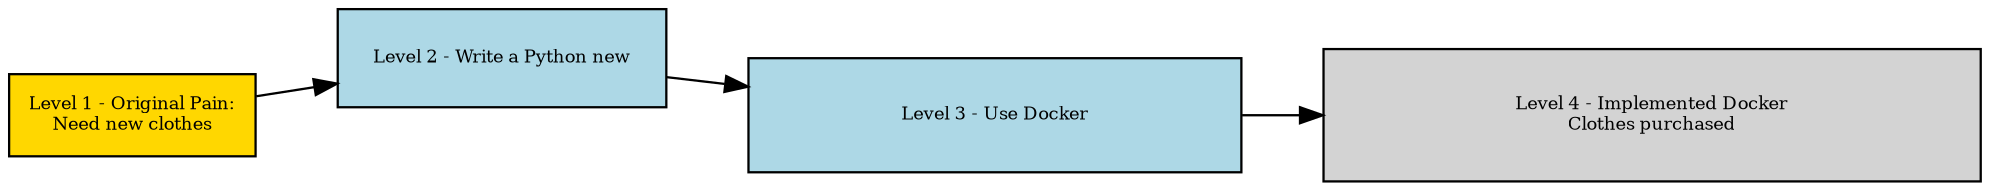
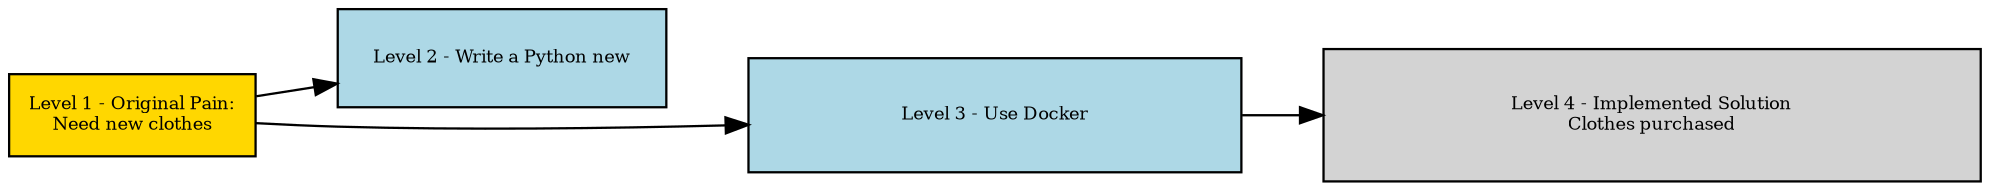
(696, 81) -> (490, 129)
(1652, 115) -> (1652, 115)
